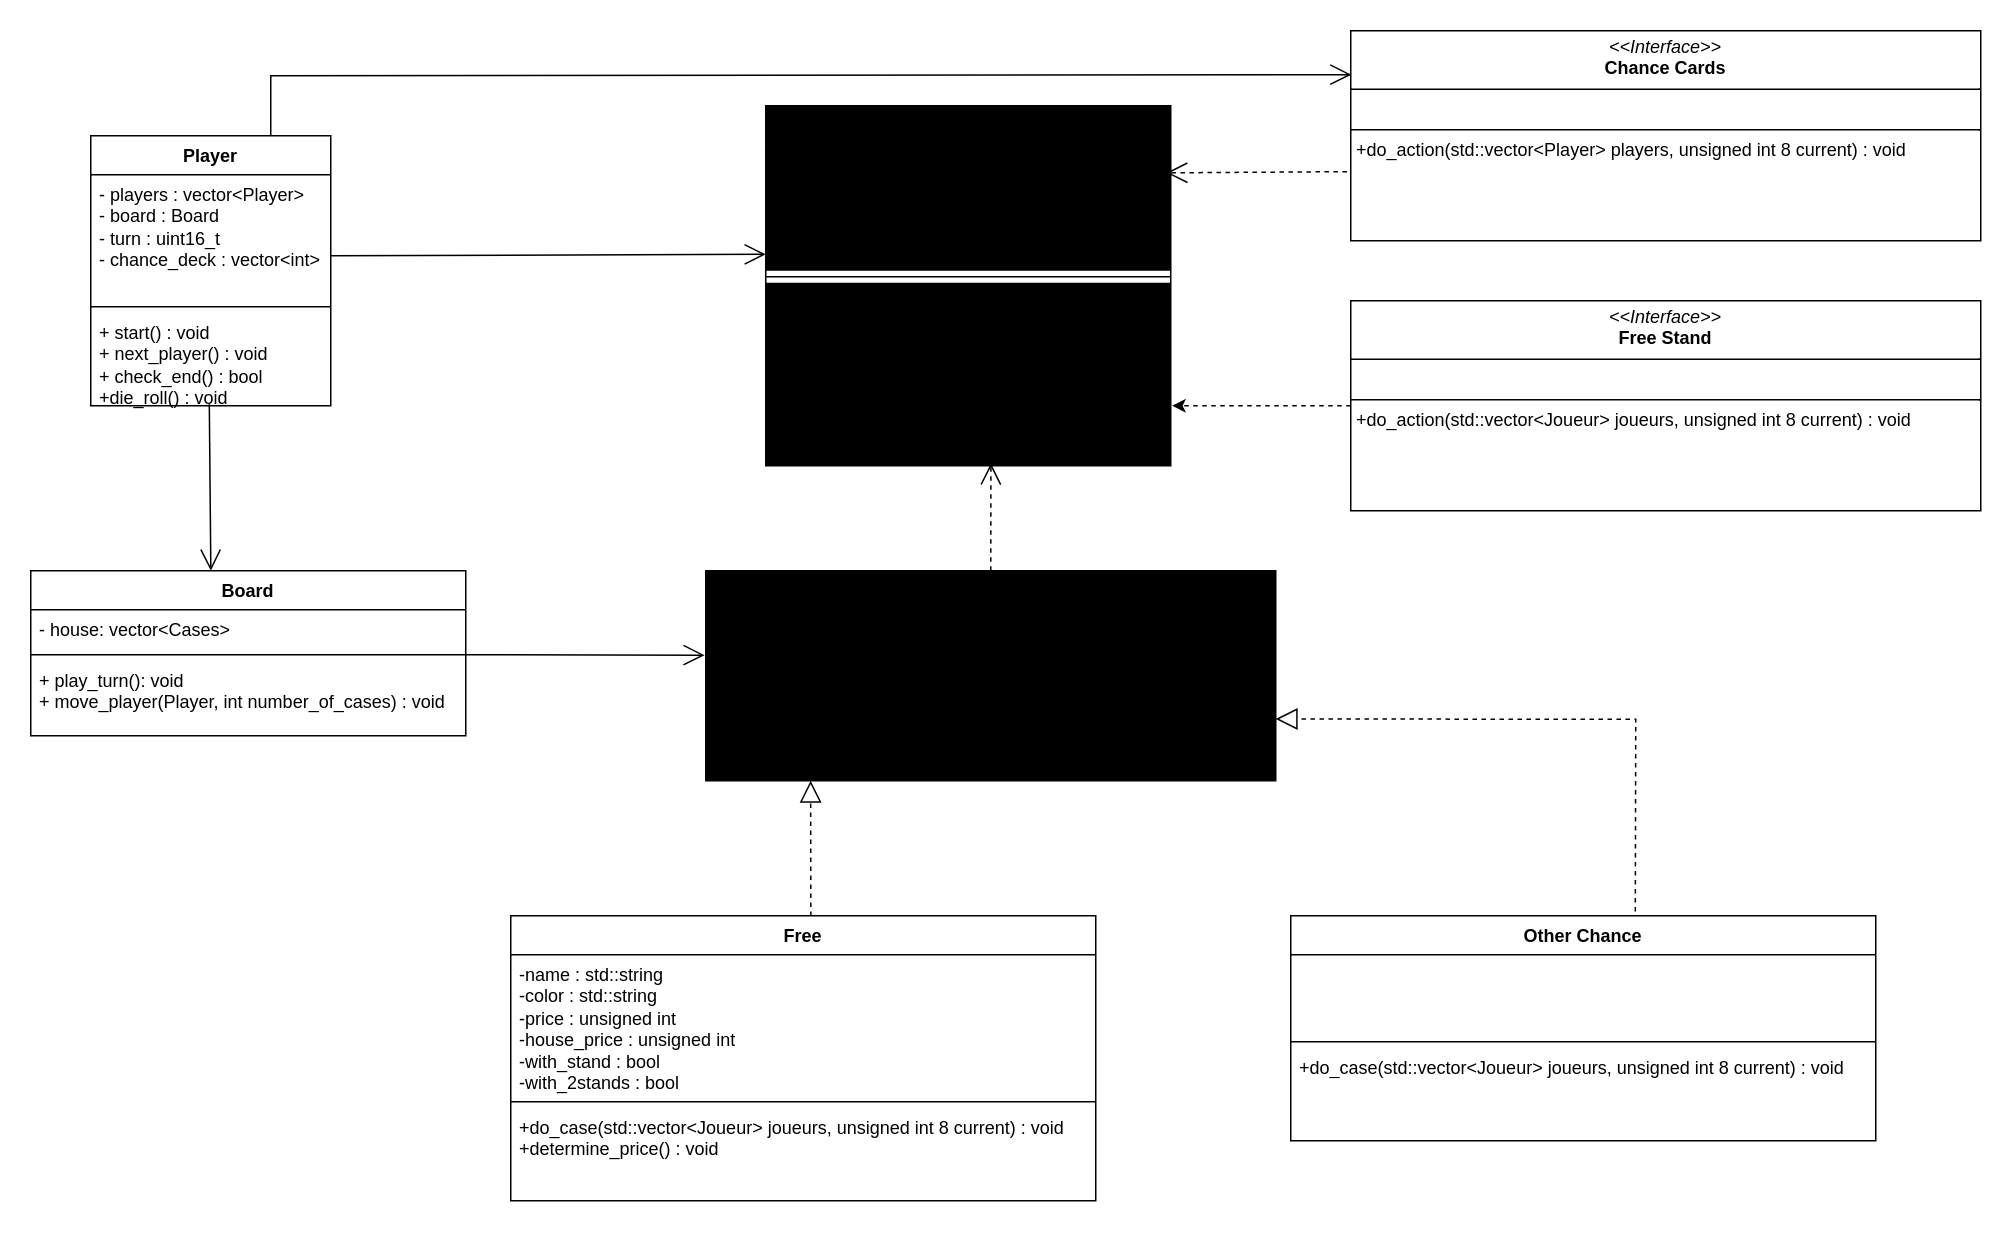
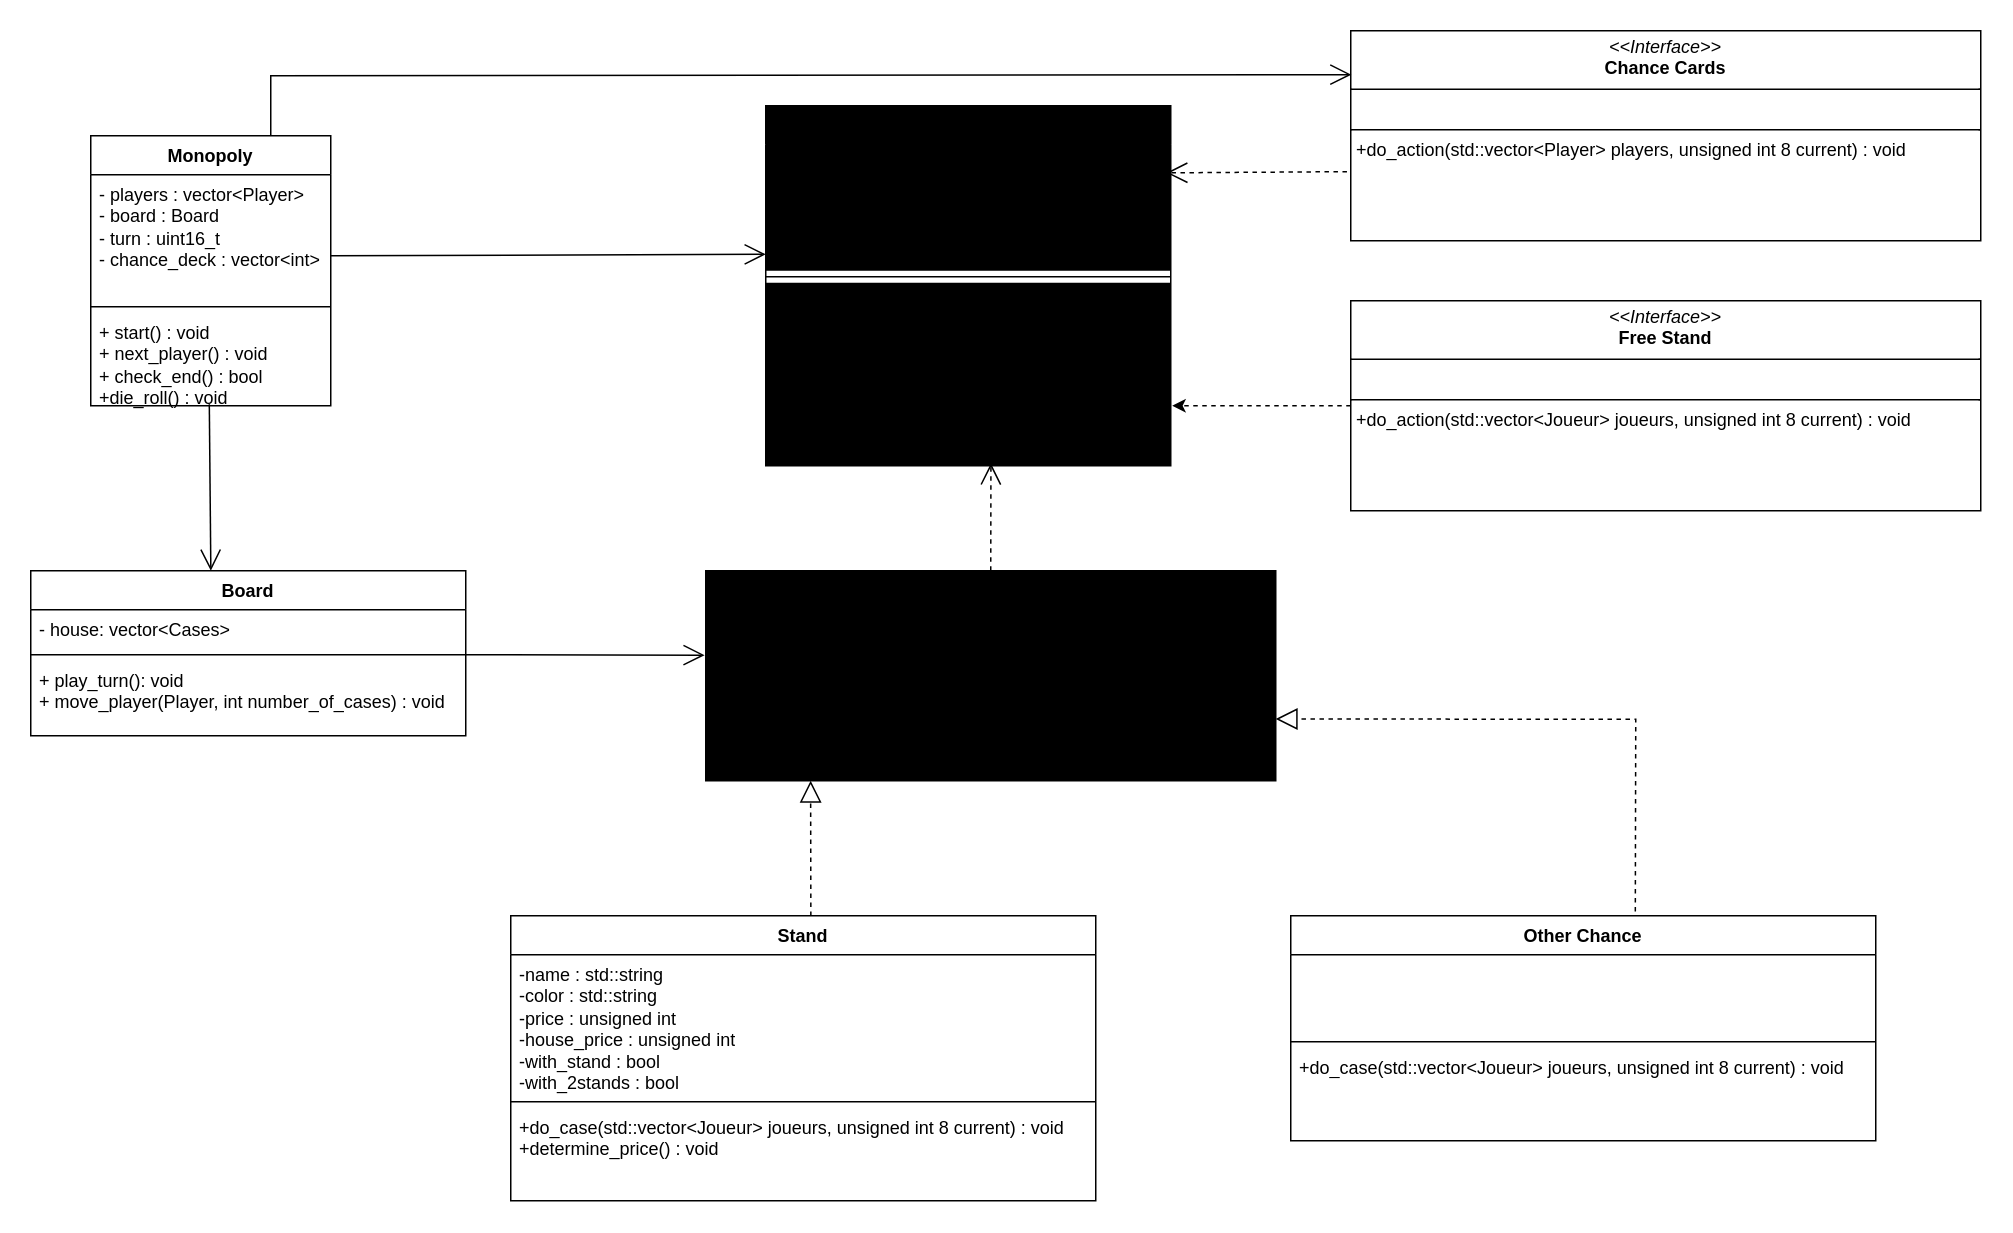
(211, 157) -> (211, 157)
(803, 937) -> (803, 937)
